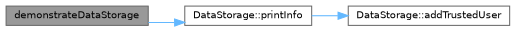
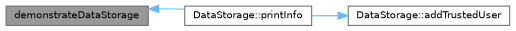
(161, 23) -> (172, 9)
